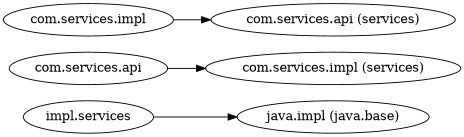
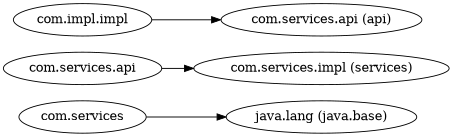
(88, 20) -> (83, 20)
(333, 20) -> (321, 20)
(88, 117) -> (83, 117)
(333, 117) -> (321, 117)
